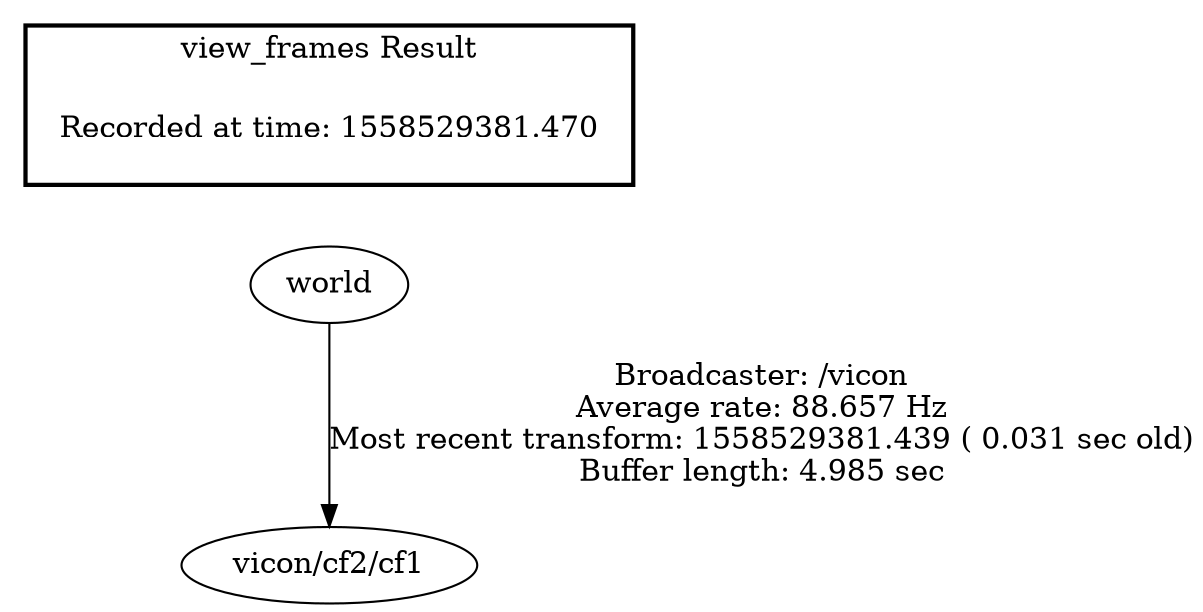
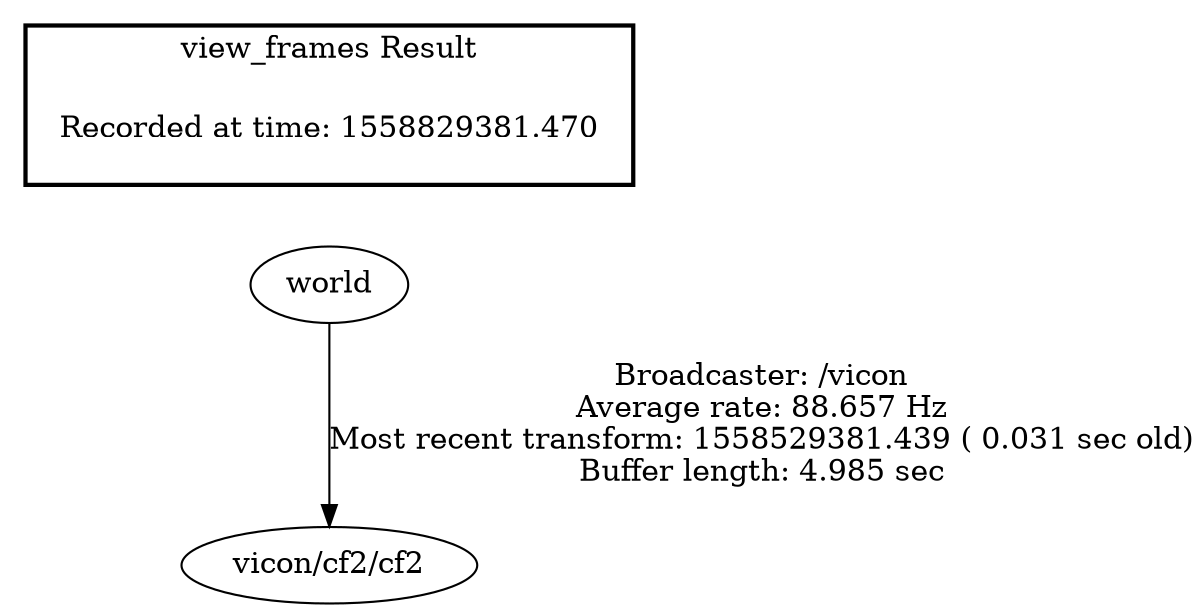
(329, 130) -> (329, 130)
(329, 565) -> (329, 565)
